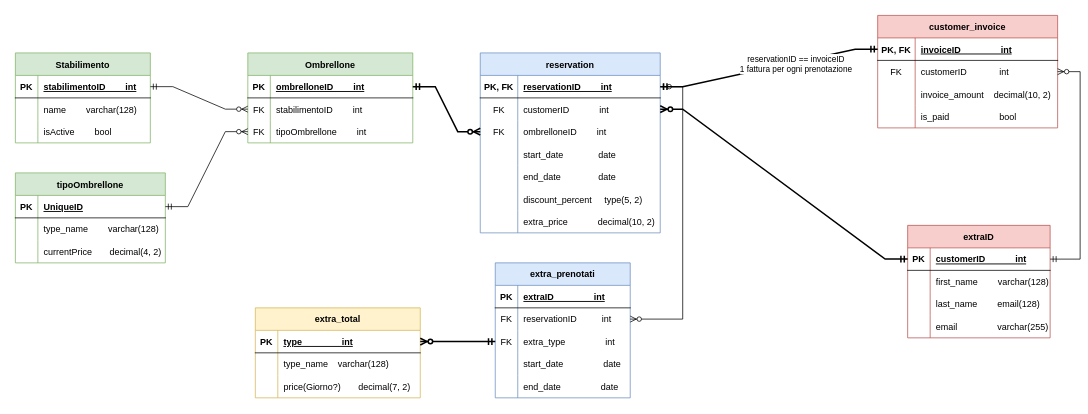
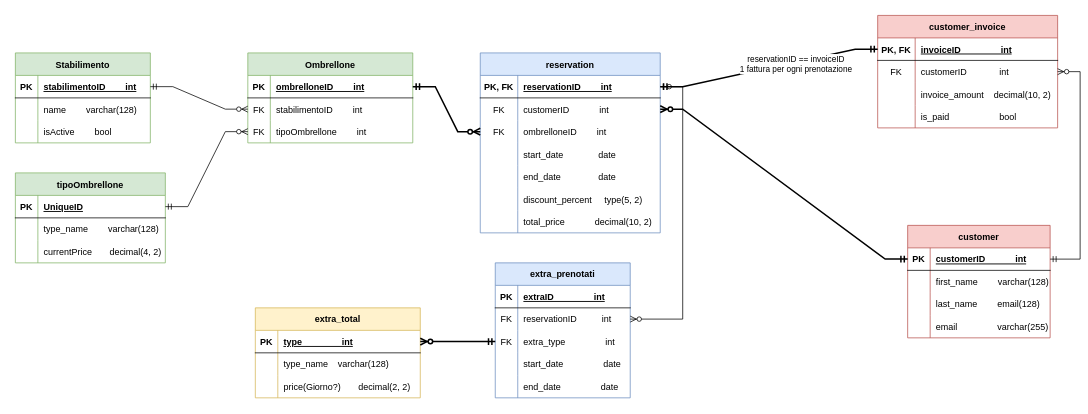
(611, 222) -> (610, 222)
(979, 237) -> (979, 237)
(359, 387) -> (359, 387)
